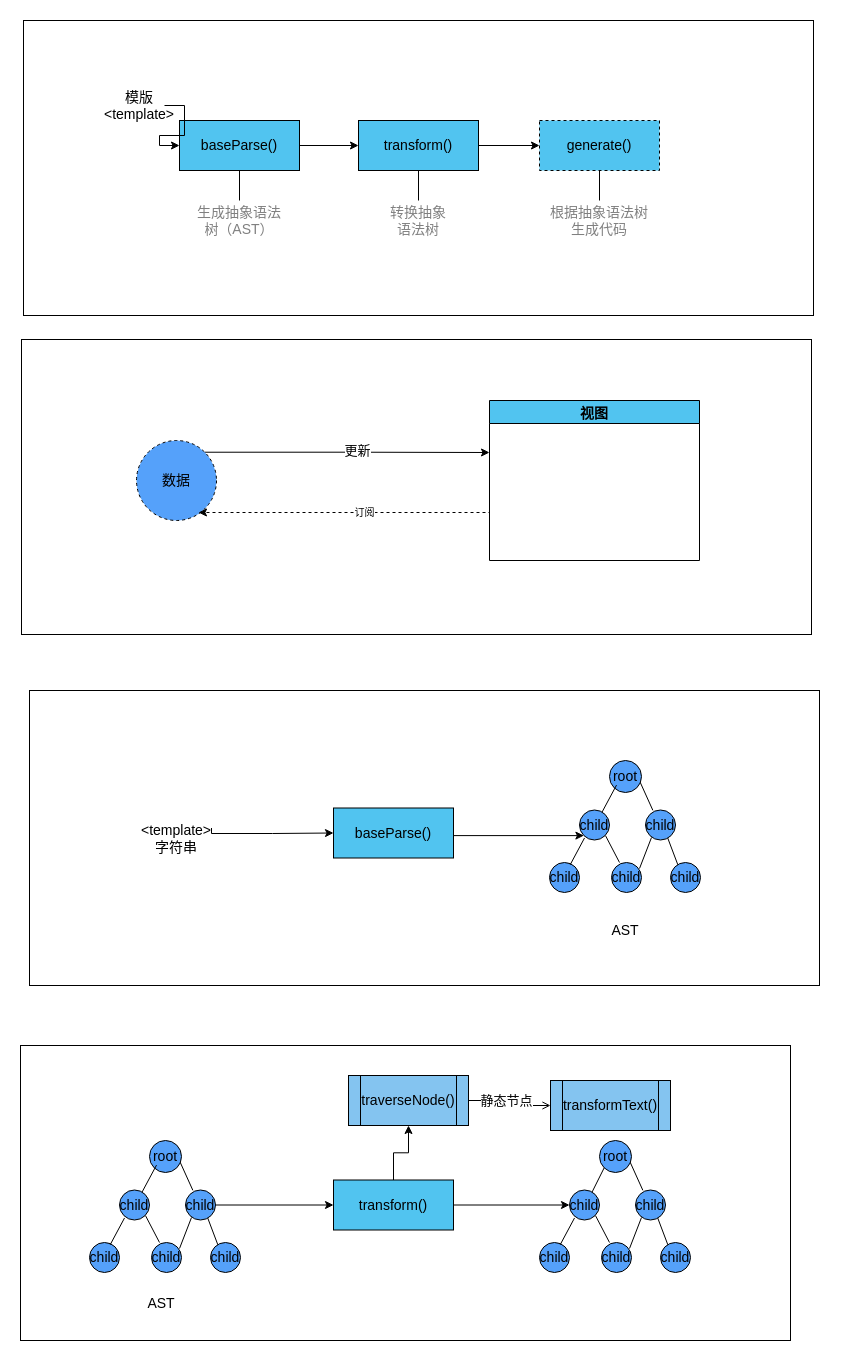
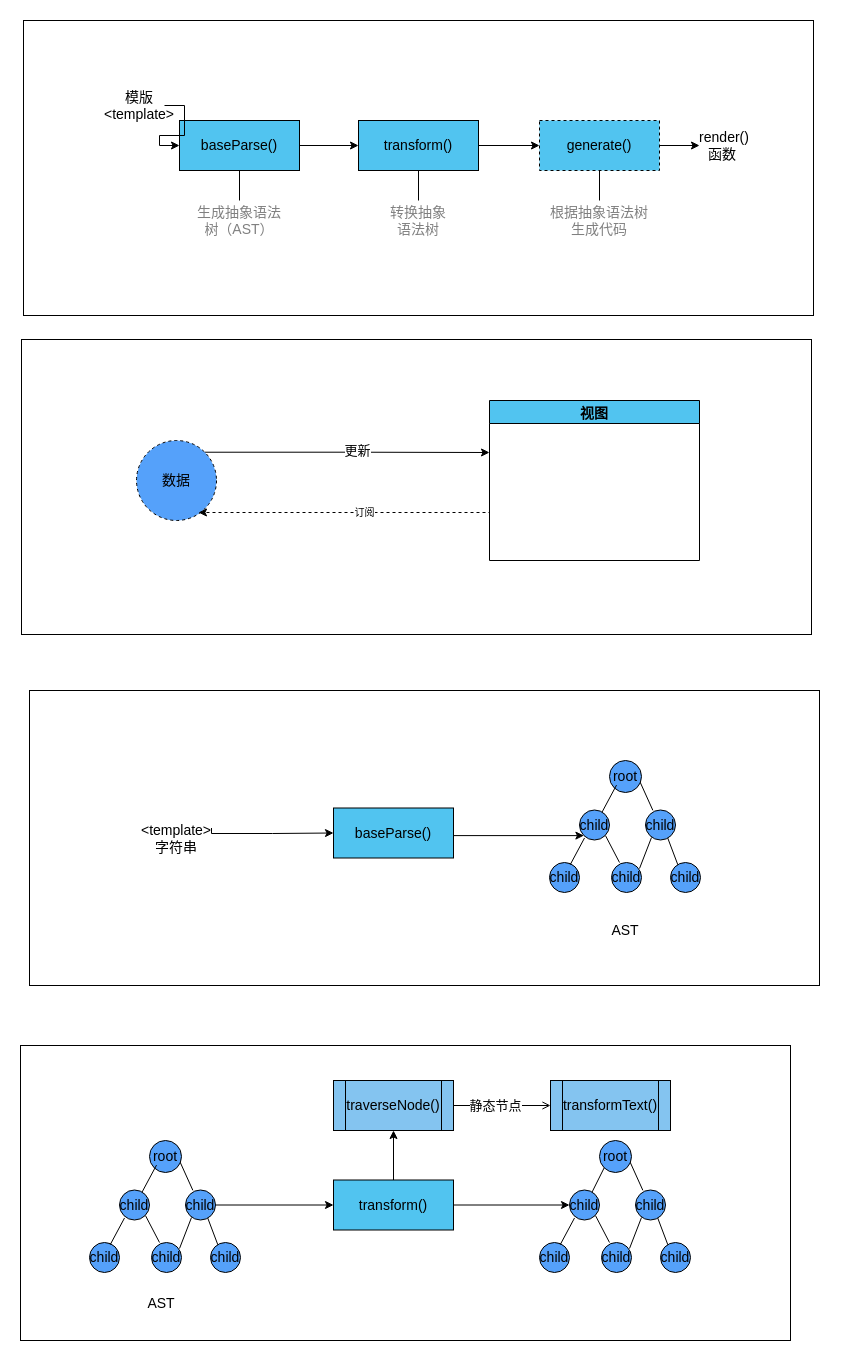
none -> (676, 146)
none -> (725, 146)
(409, 1101) -> (394, 1106)
